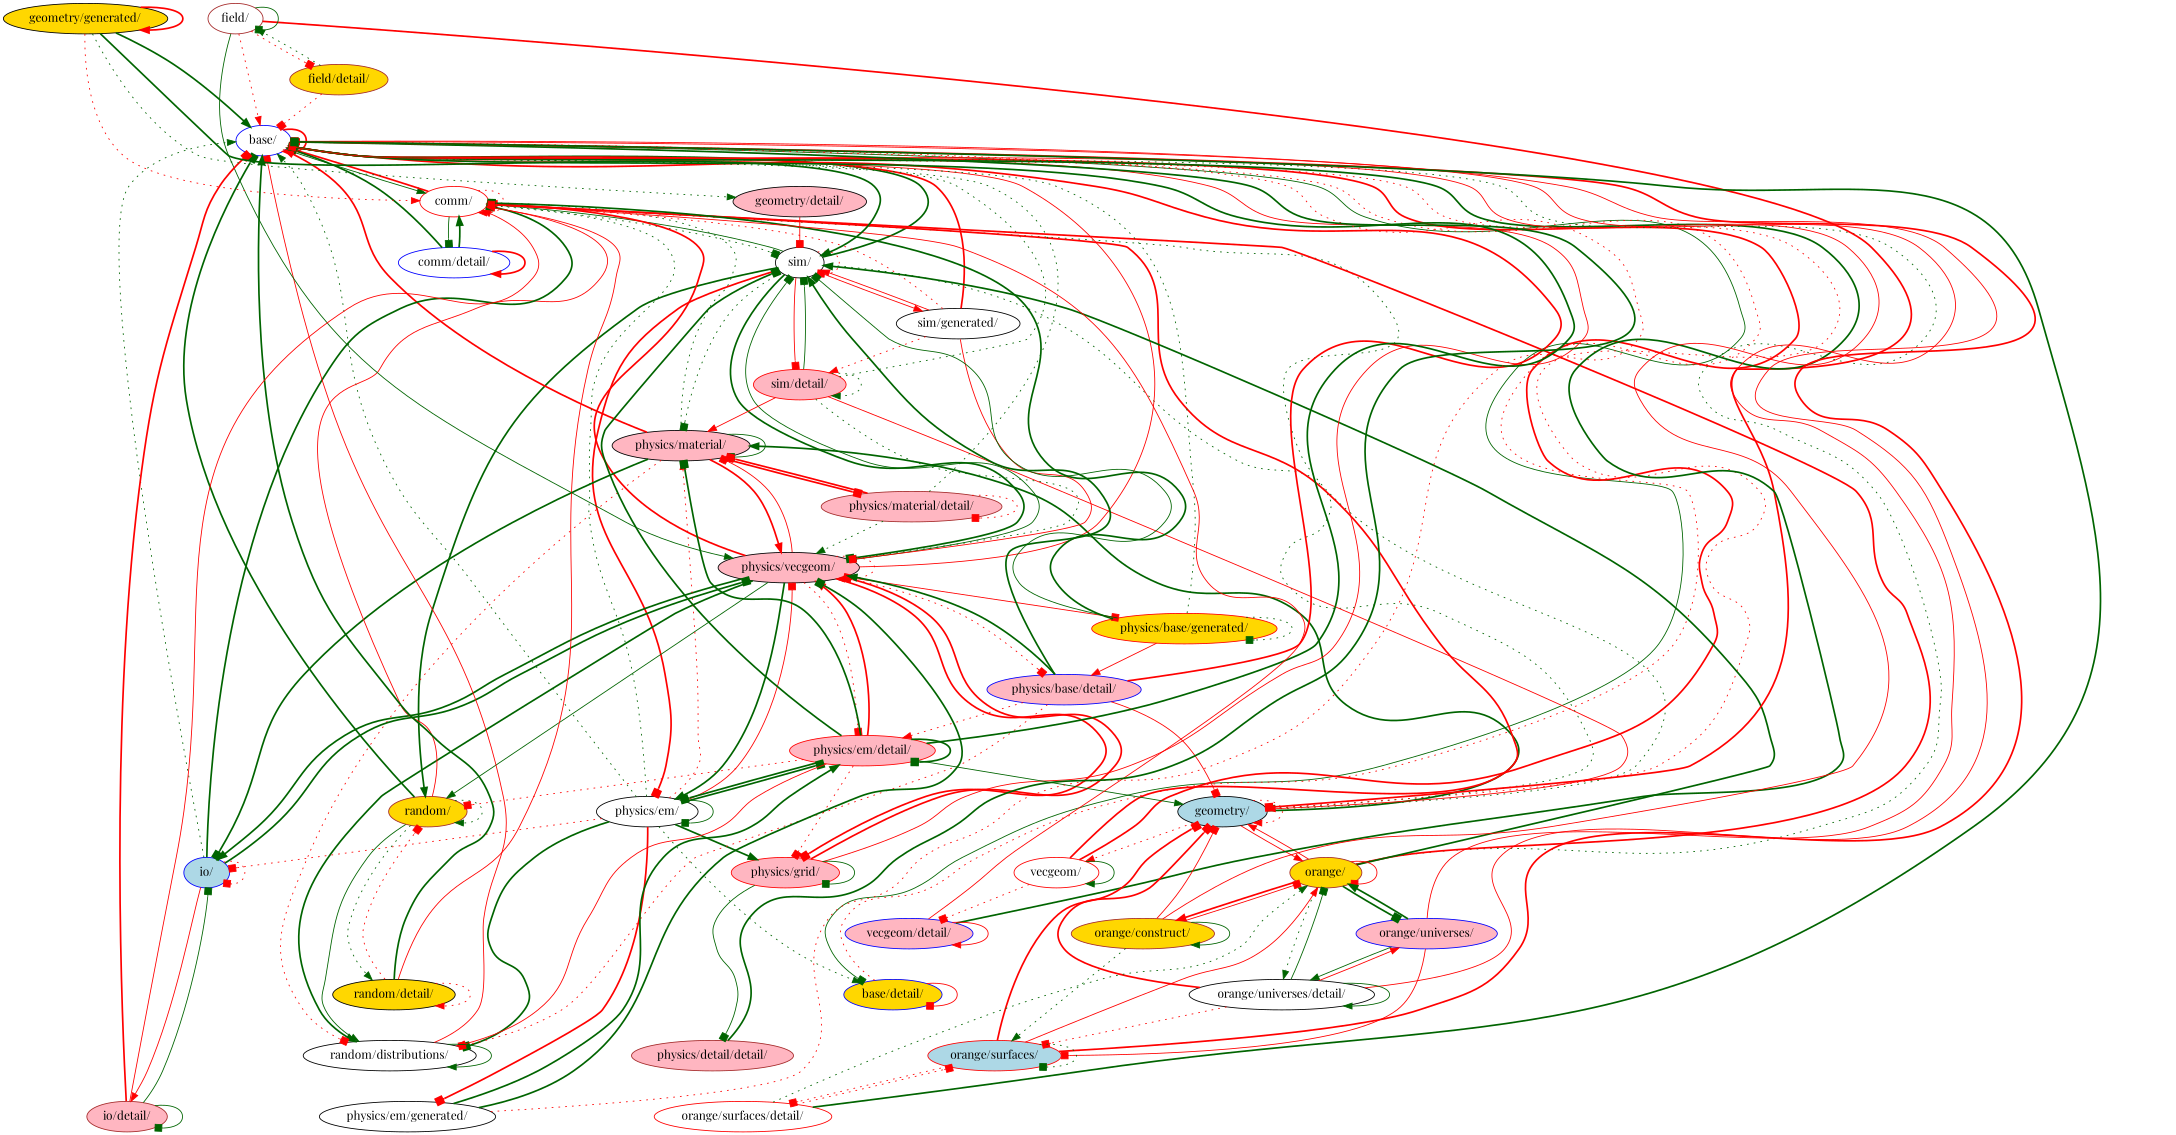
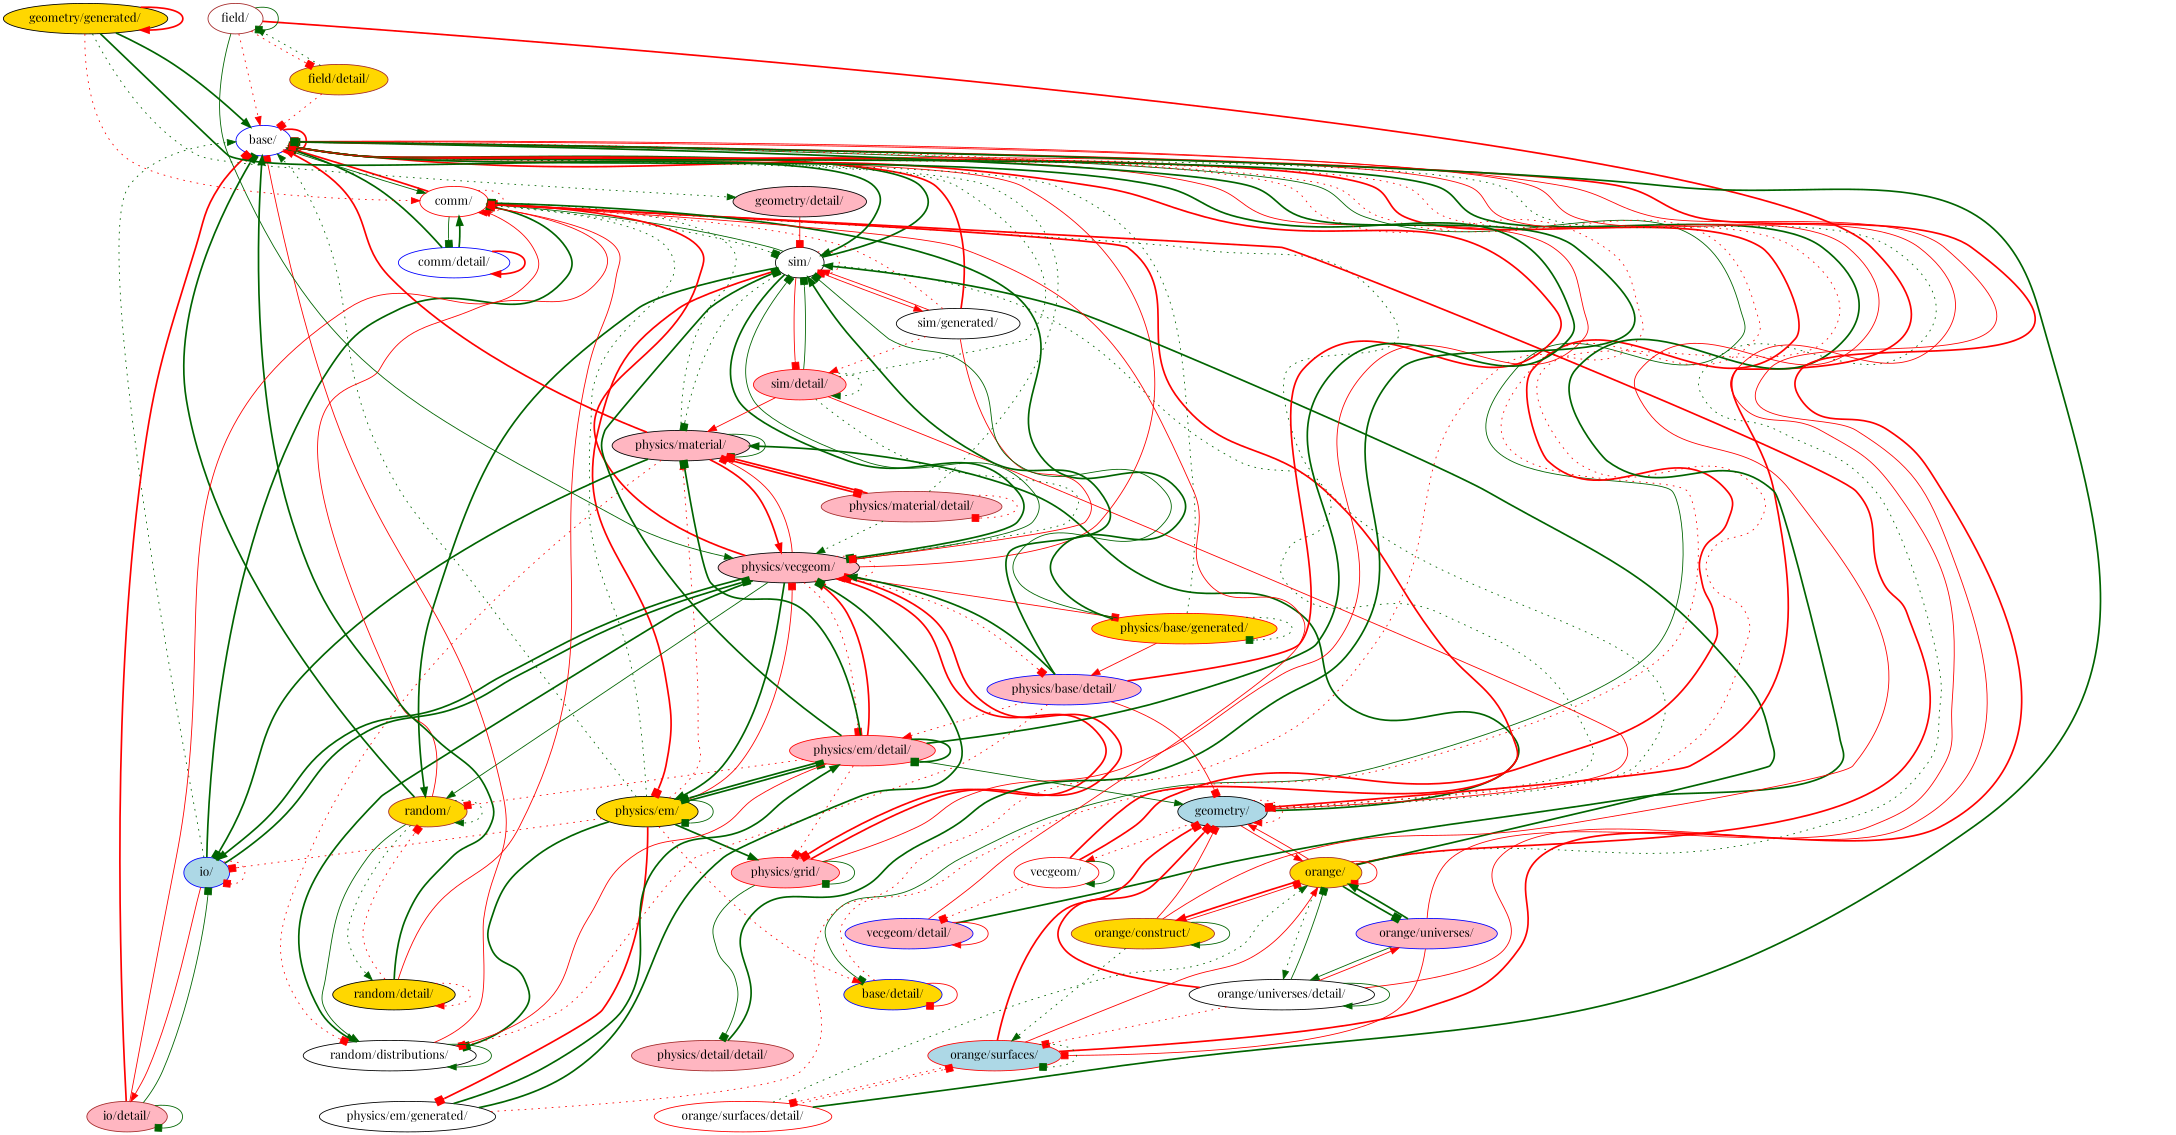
(1628, 306) -> (1628, 306)
(647, 812) -> (647, 812)
(742, 911) -> (742, 911)
